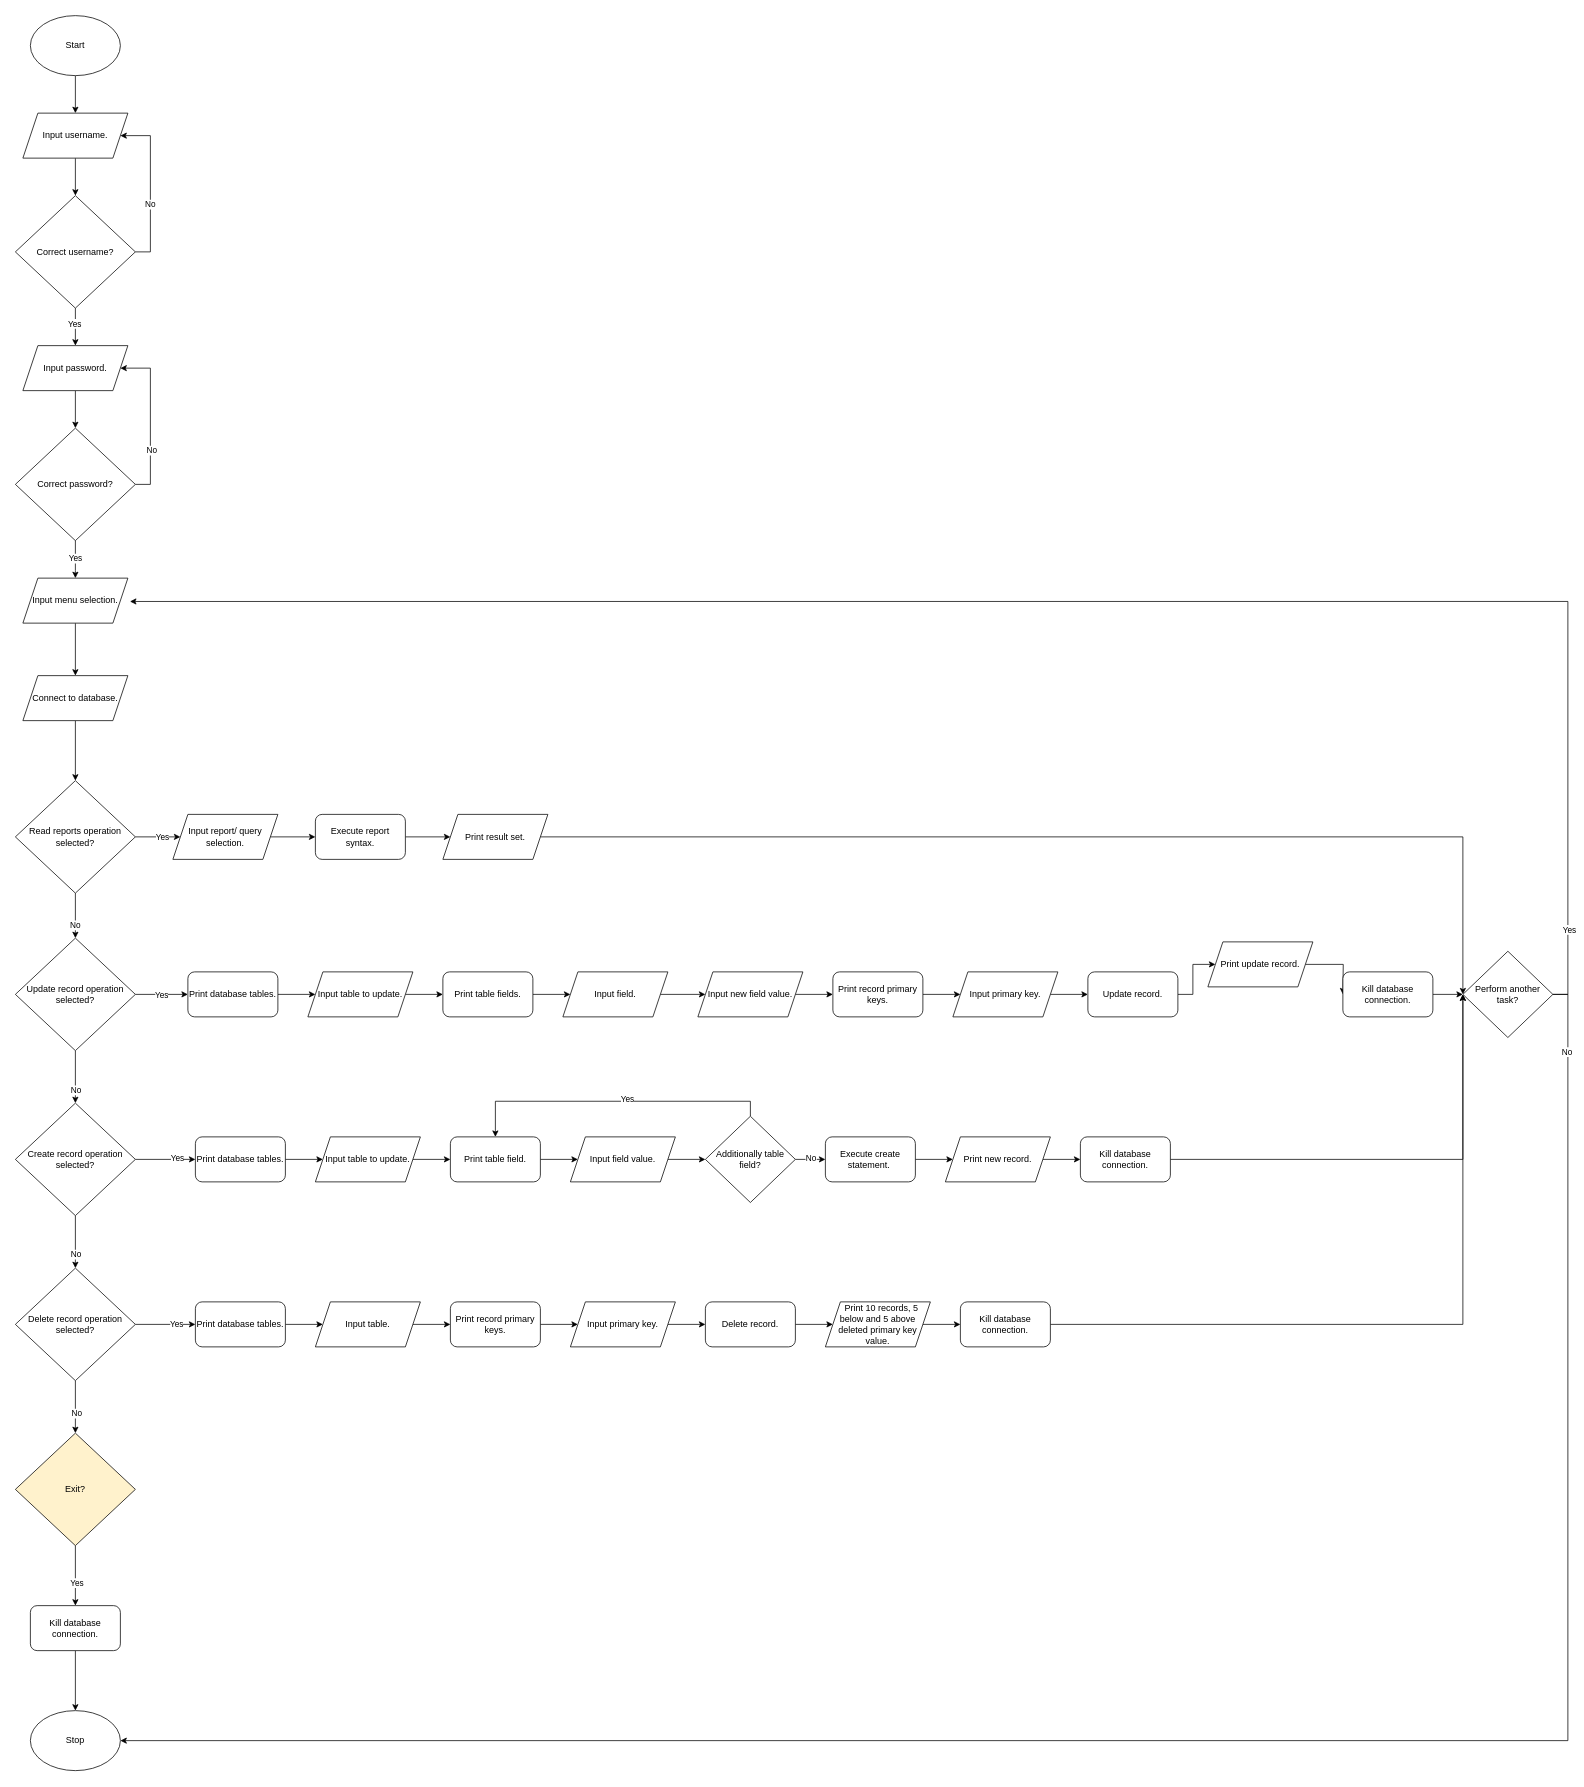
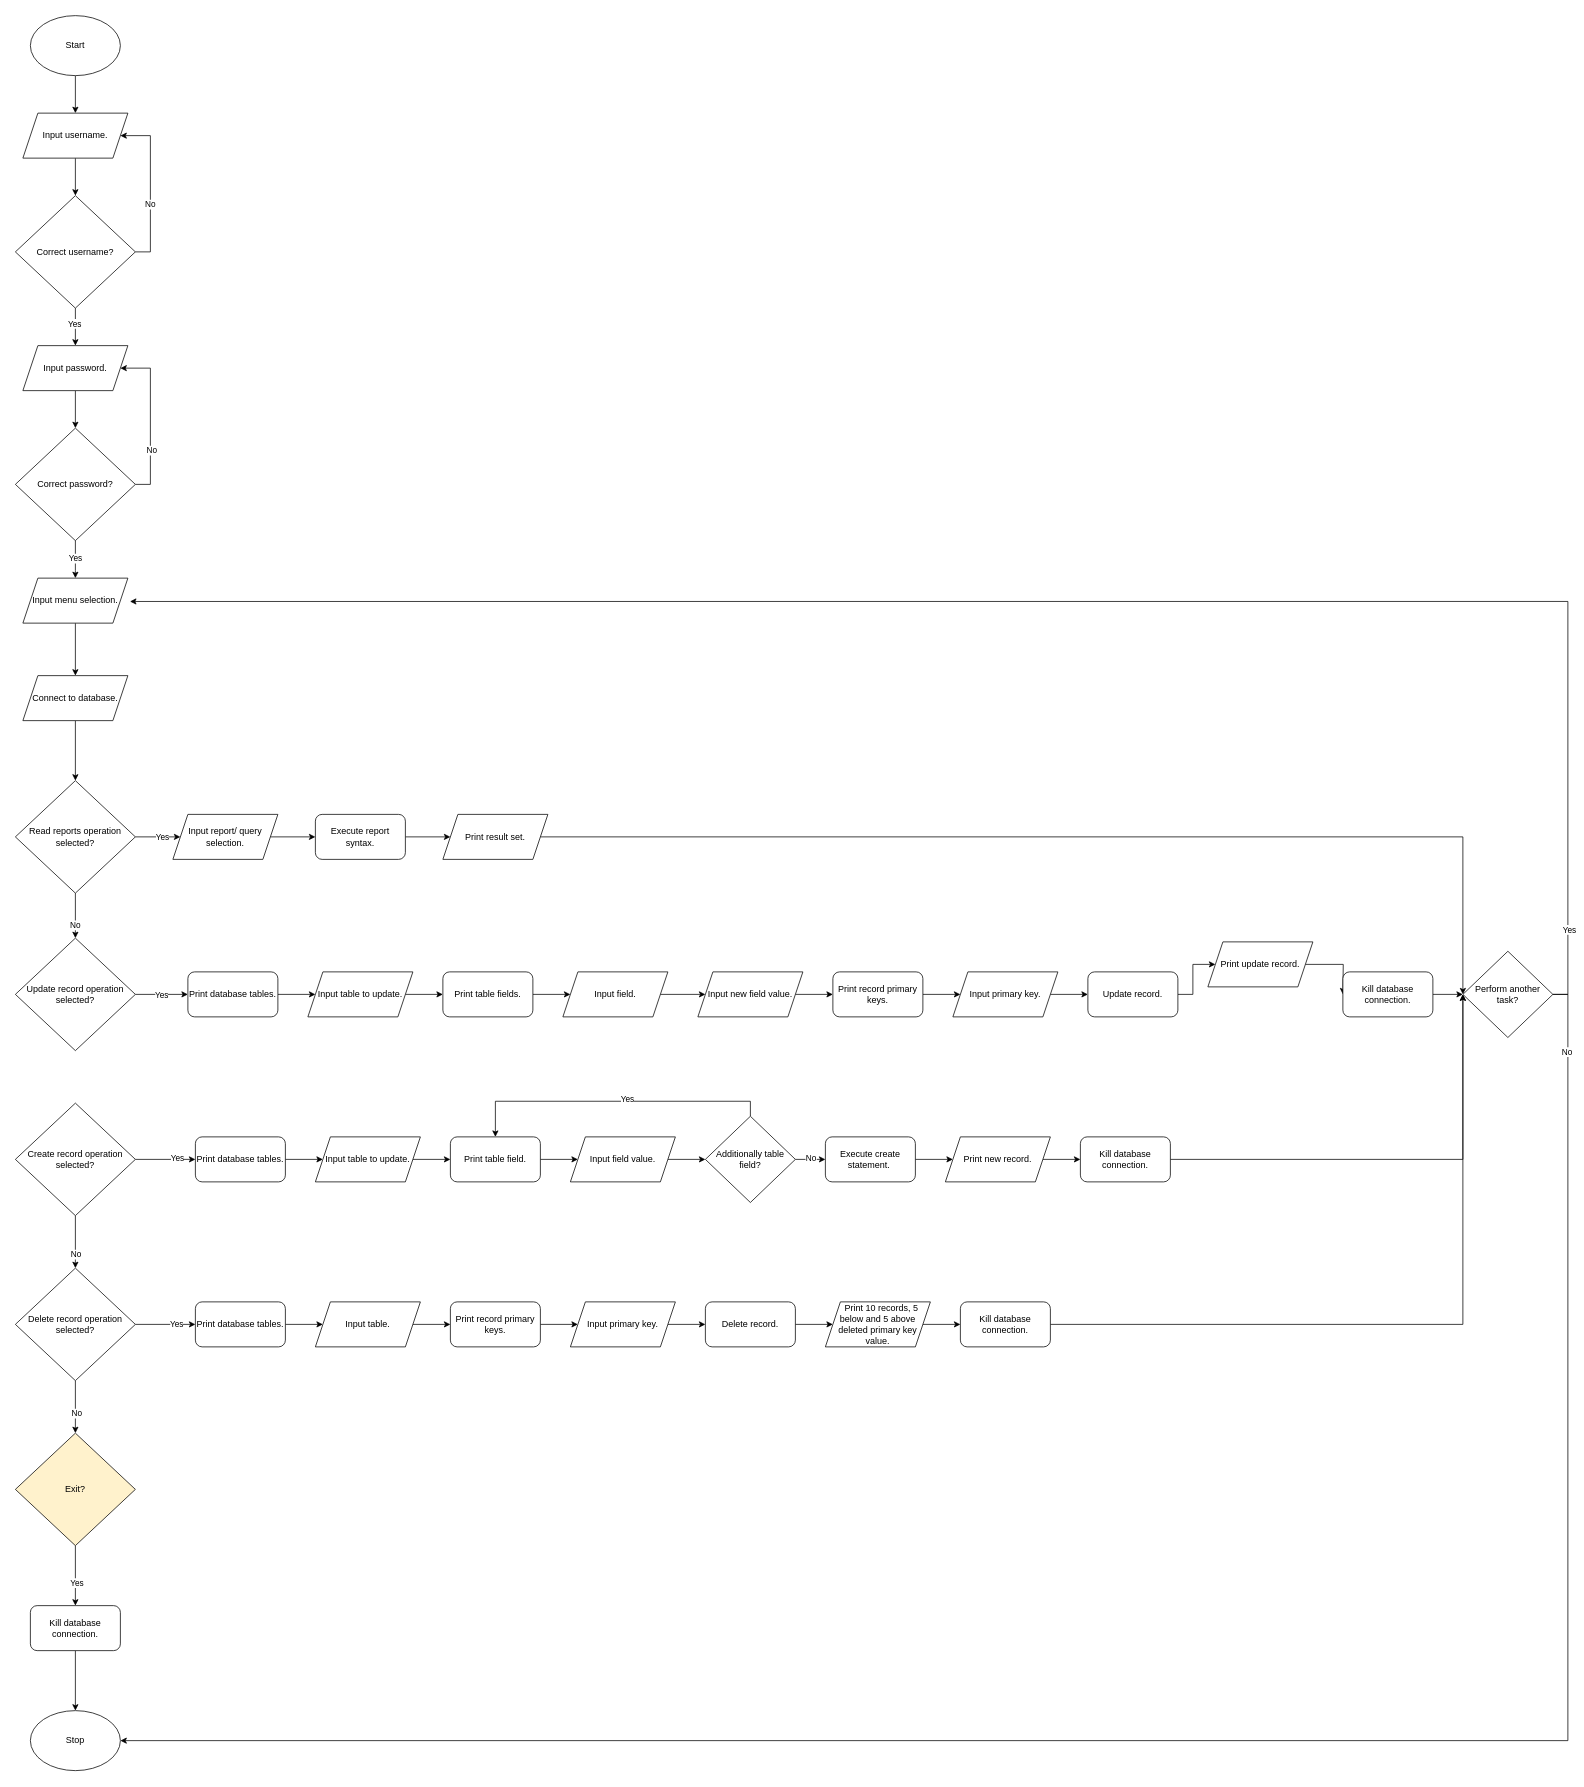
(75, 1074) -> none
